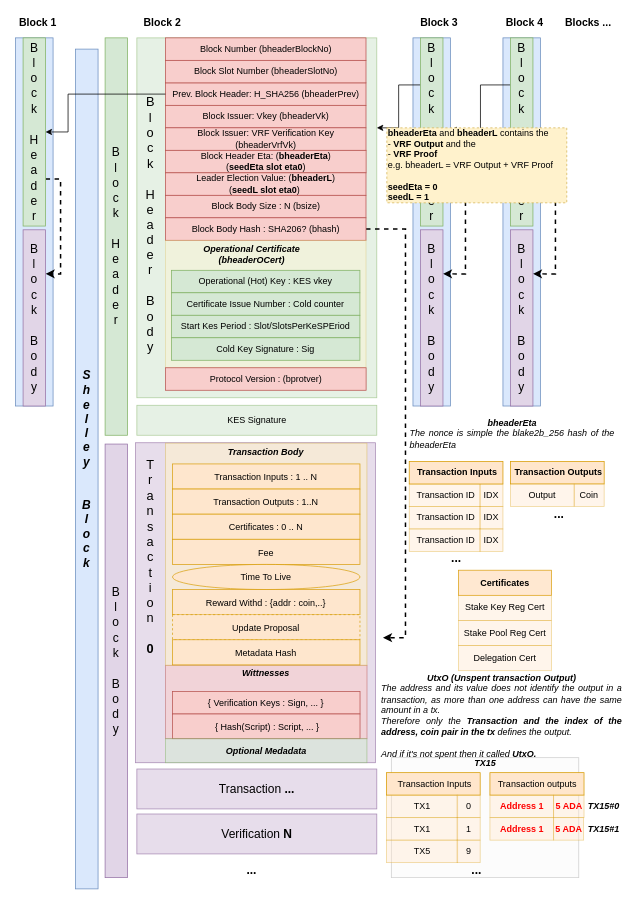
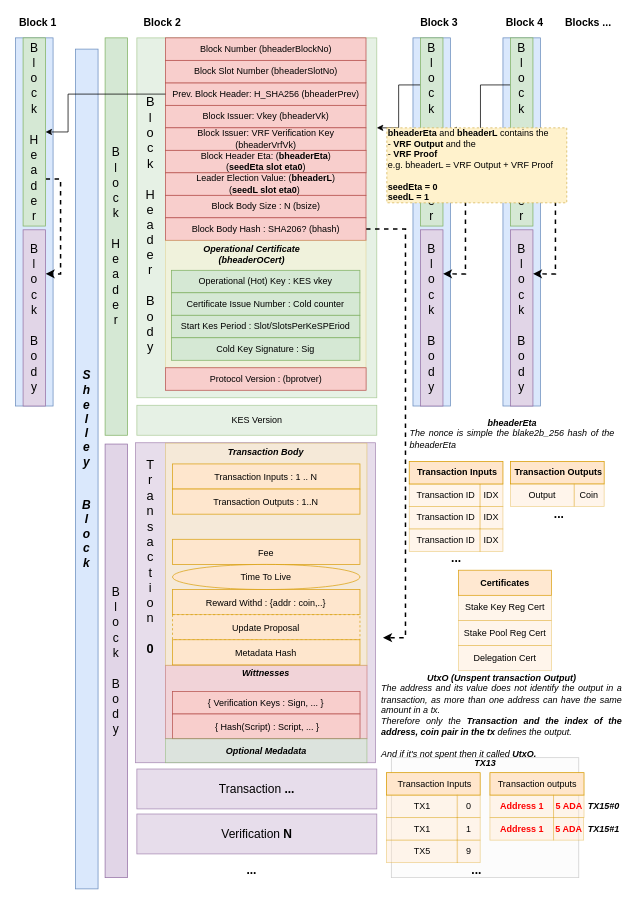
(257, 420) -> (257, 420)
(266, 527) -> none
(485, 763) -> (485, 763)
